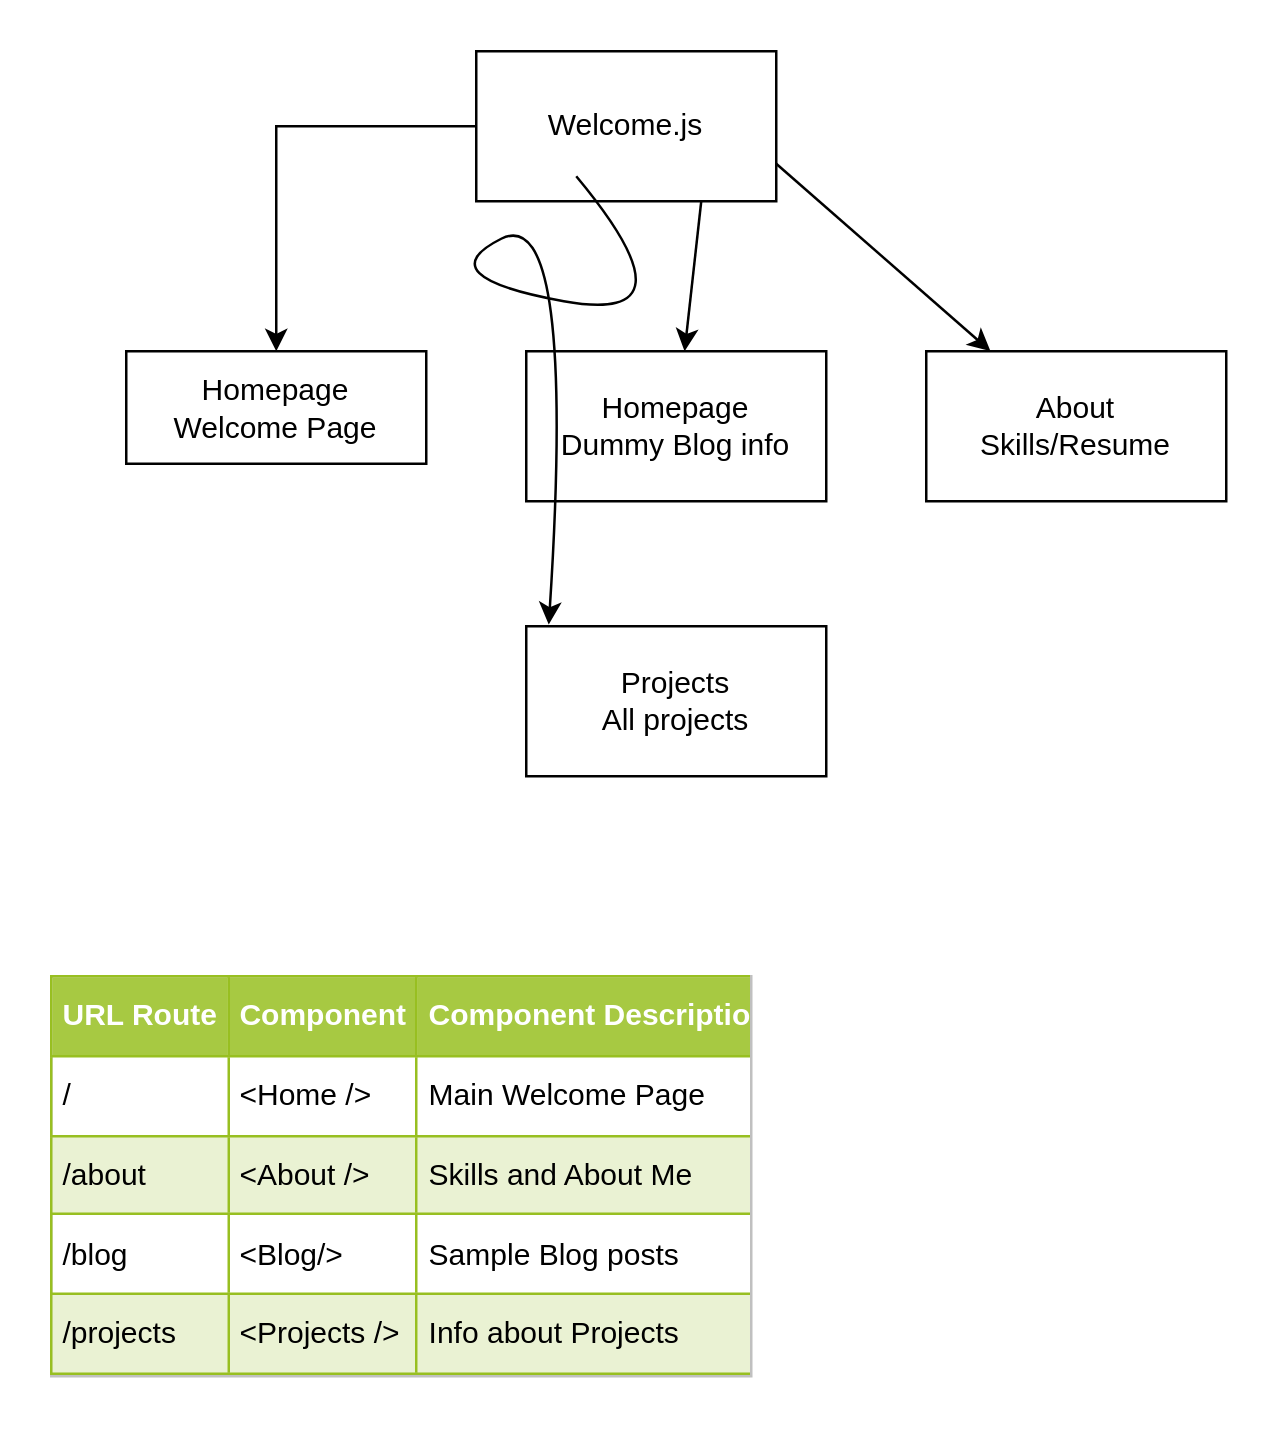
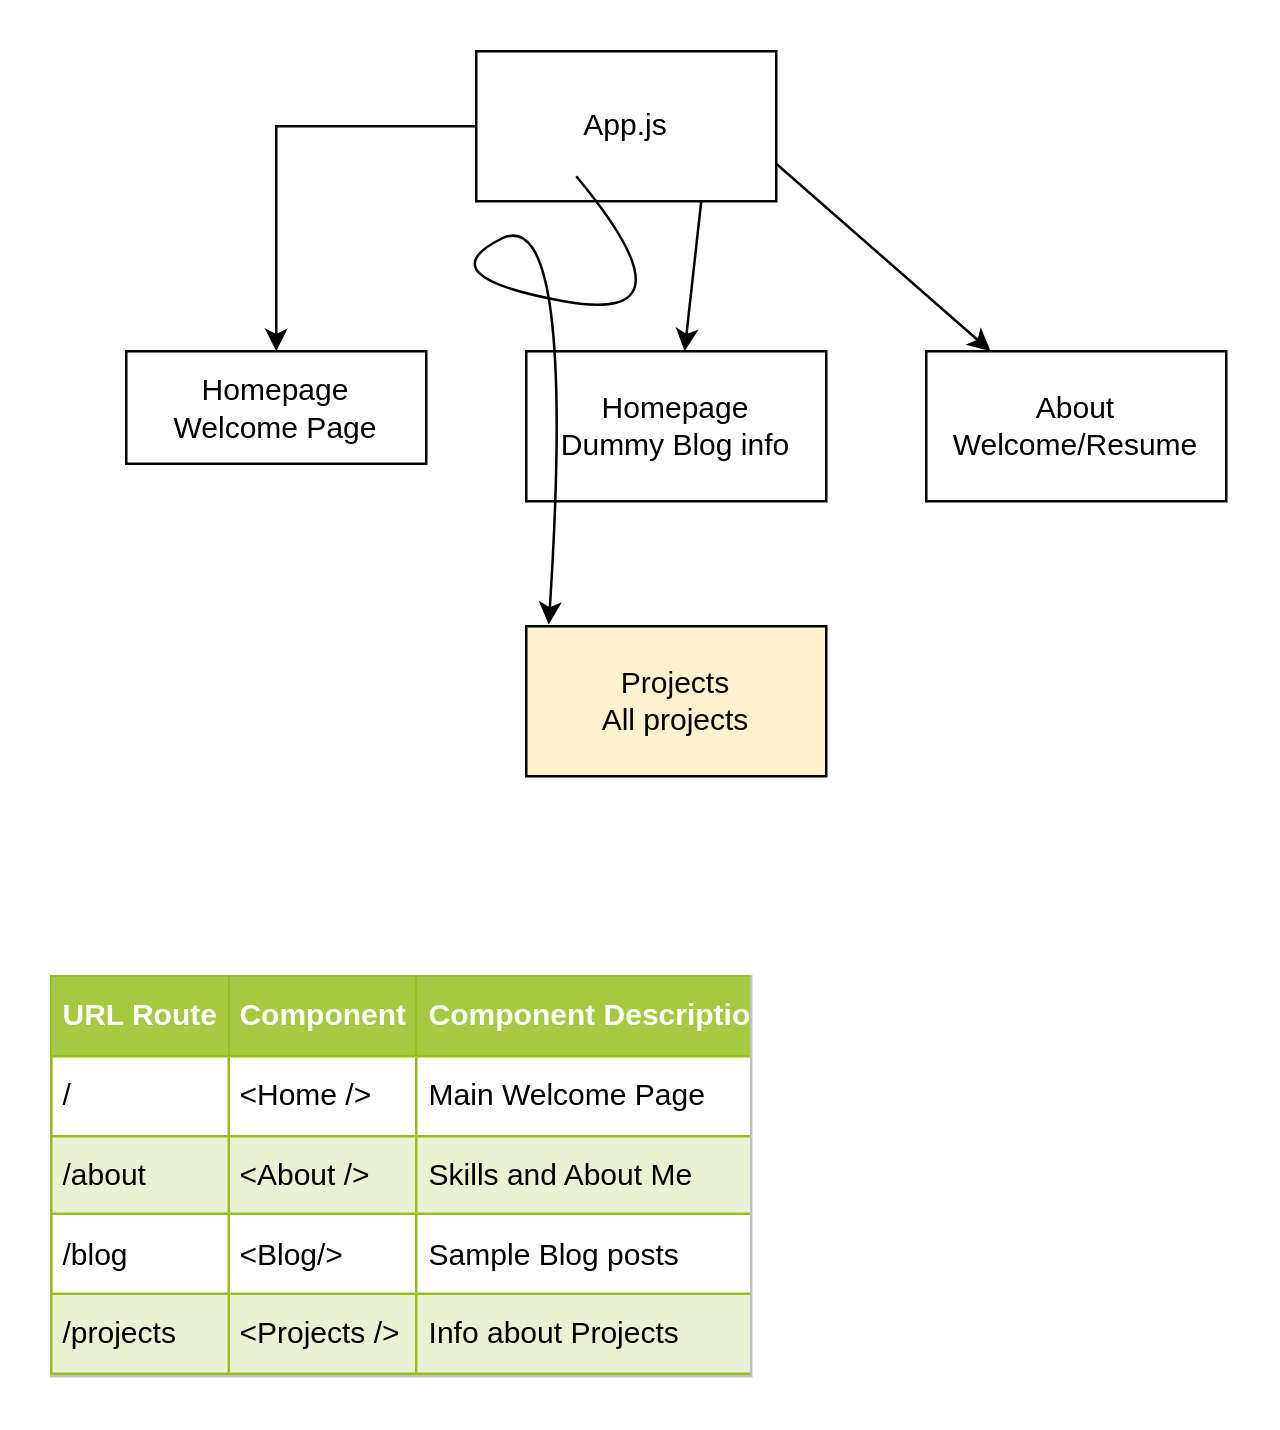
(626, 126) -> (626, 126)
(1076, 426) -> (1076, 426)
(676, 701) -> (676, 701)
